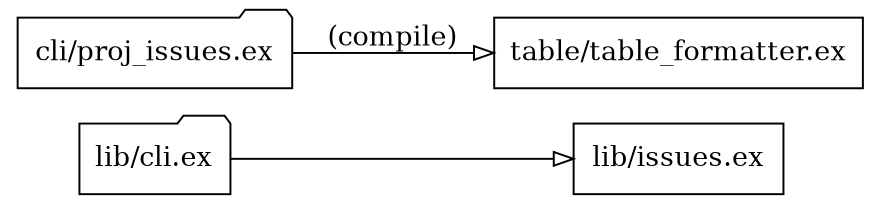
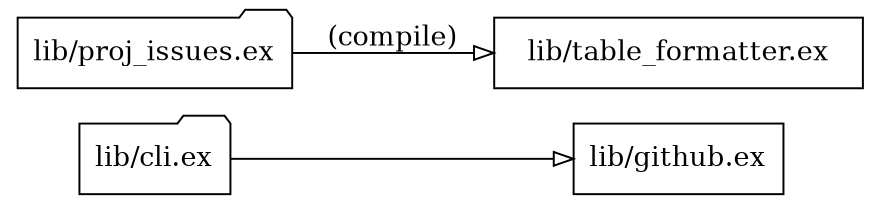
(155, 53) -> (155, 53)
(679, 53) -> (679, 53)
(679, 159) -> (679, 159)
